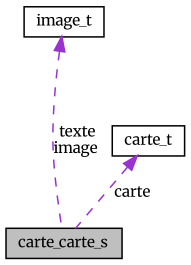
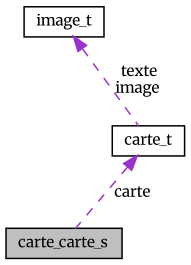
(53, 140) -> (111, 87)
